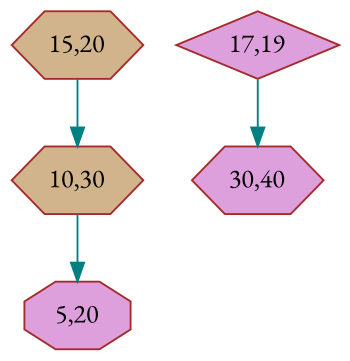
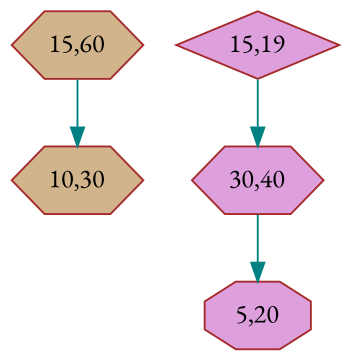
(78, 45) -> (78, 45)
(258, 45) -> (258, 45)
(78, 239) -> (258, 239)
